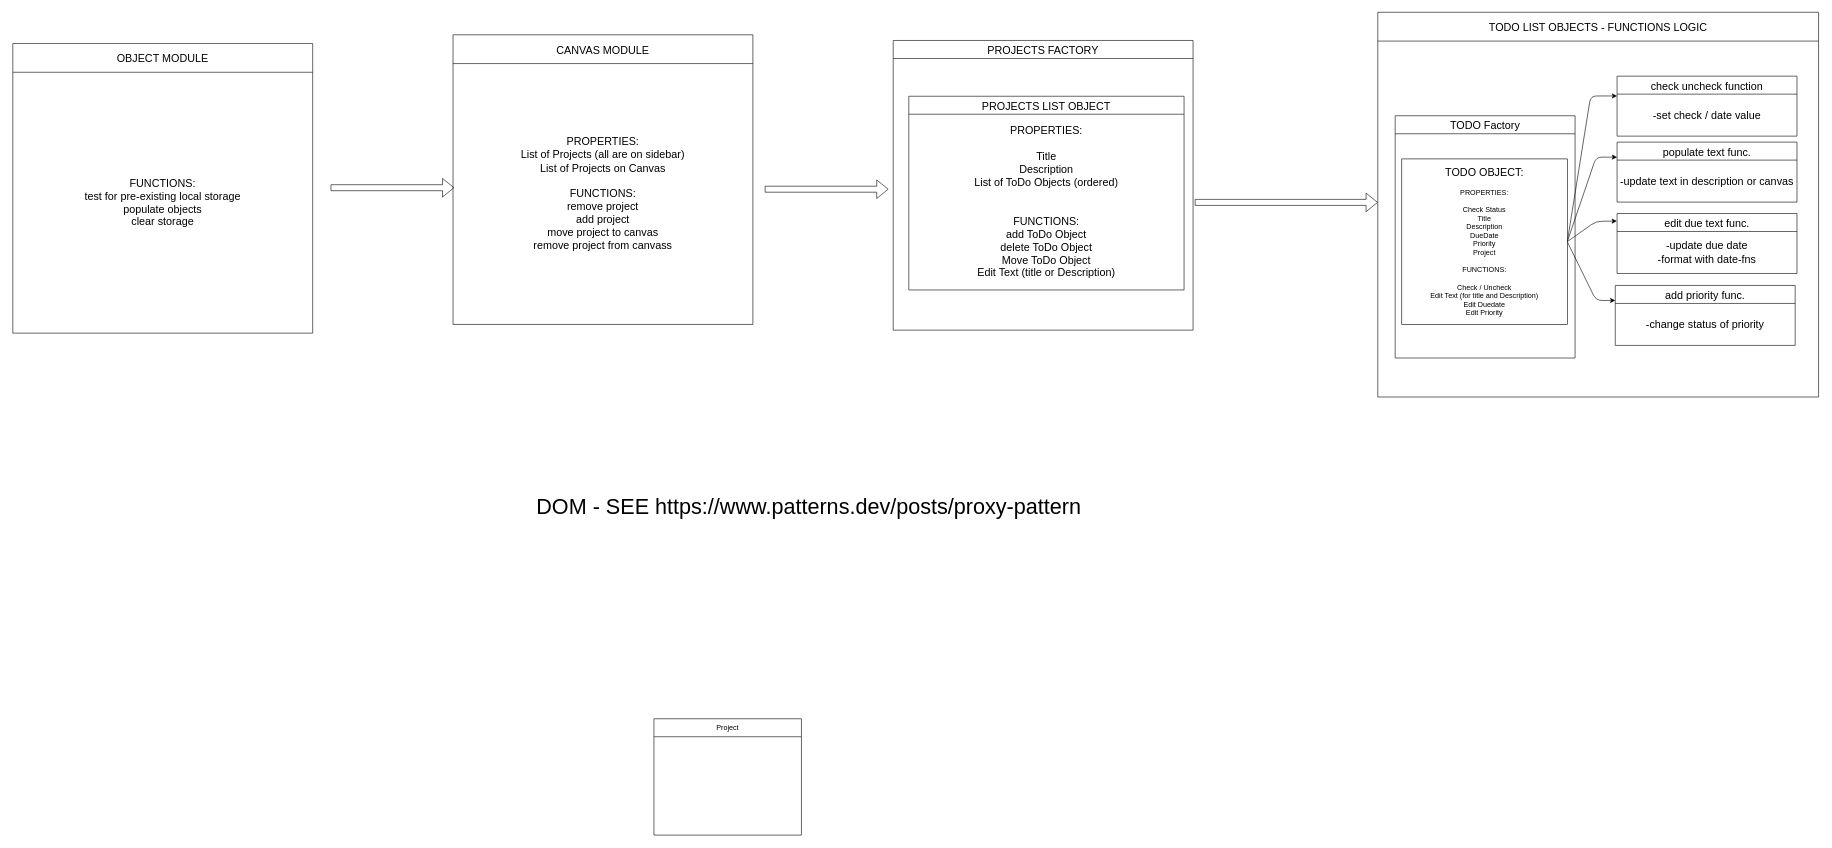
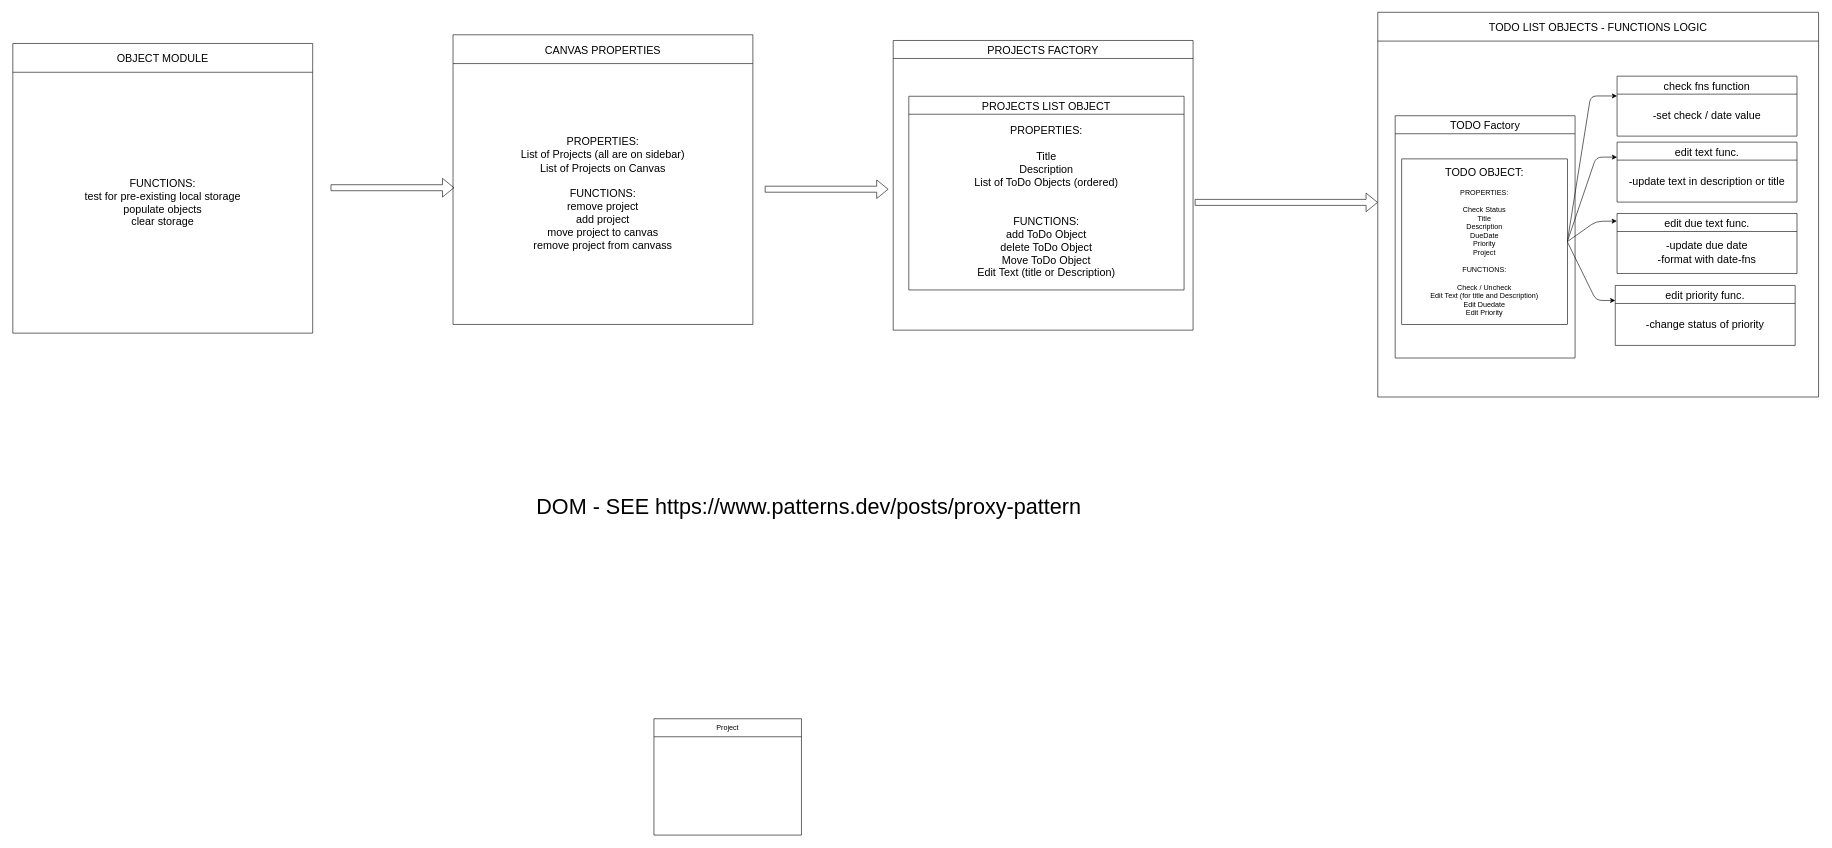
(602, 50) -> (602, 50)
(1707, 86) -> (1707, 86)
(1707, 152) -> (1707, 152)
(1707, 182) -> (1707, 182)
(1705, 296) -> (1705, 296)
